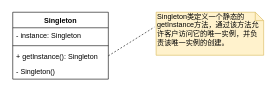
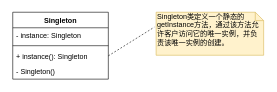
(63, 56) -> (56, 56)
